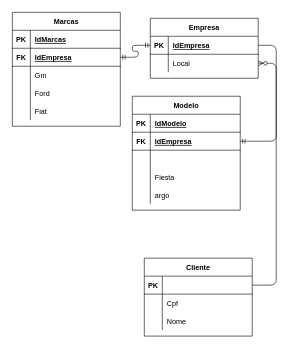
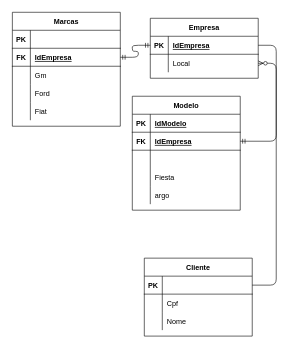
(75, 39) -> none
